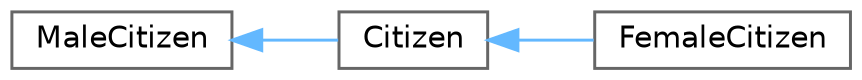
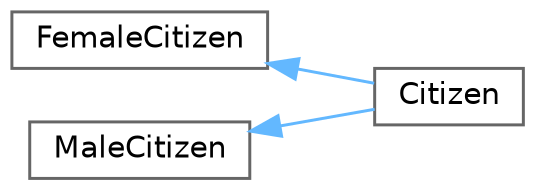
(556, 40) -> (336, 76)
